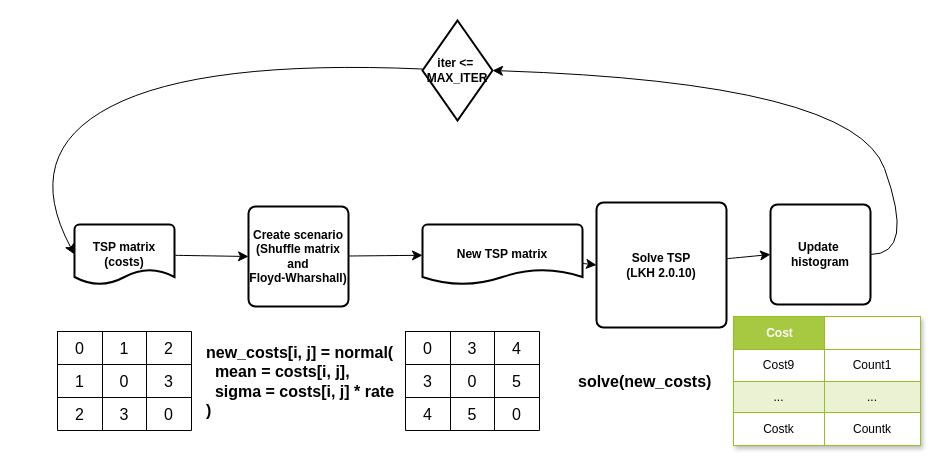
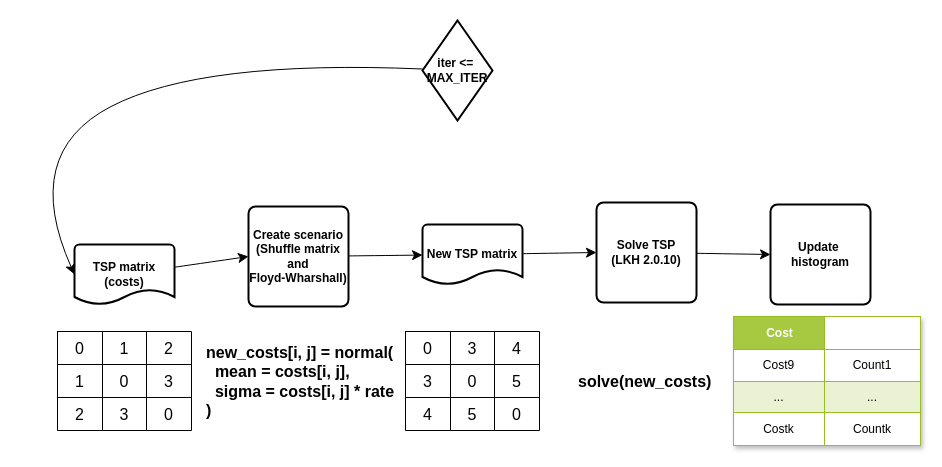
(754, 97) -> none
(125, 255) -> (125, 275)
(503, 255) -> (473, 255)
(662, 265) -> (647, 253)
